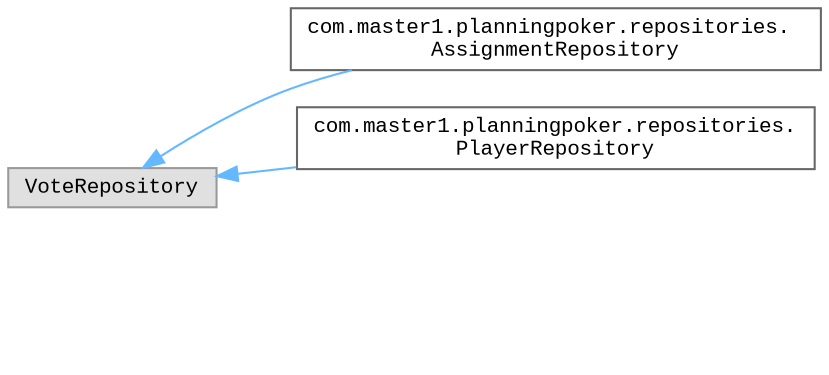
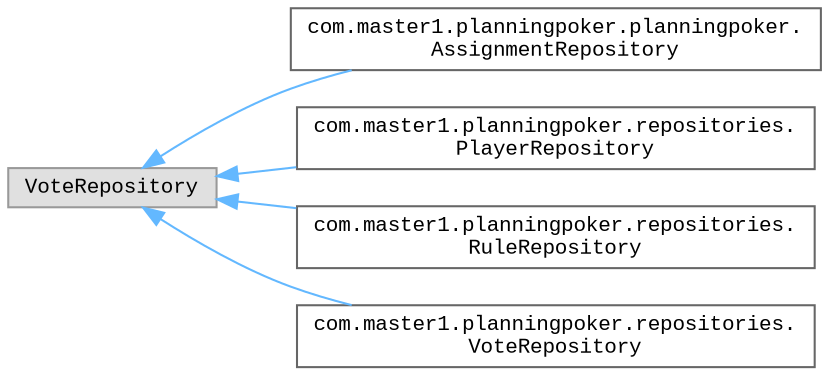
(556, 39) -> (556, 39)
none -> (556, 237)
none -> (556, 336)
